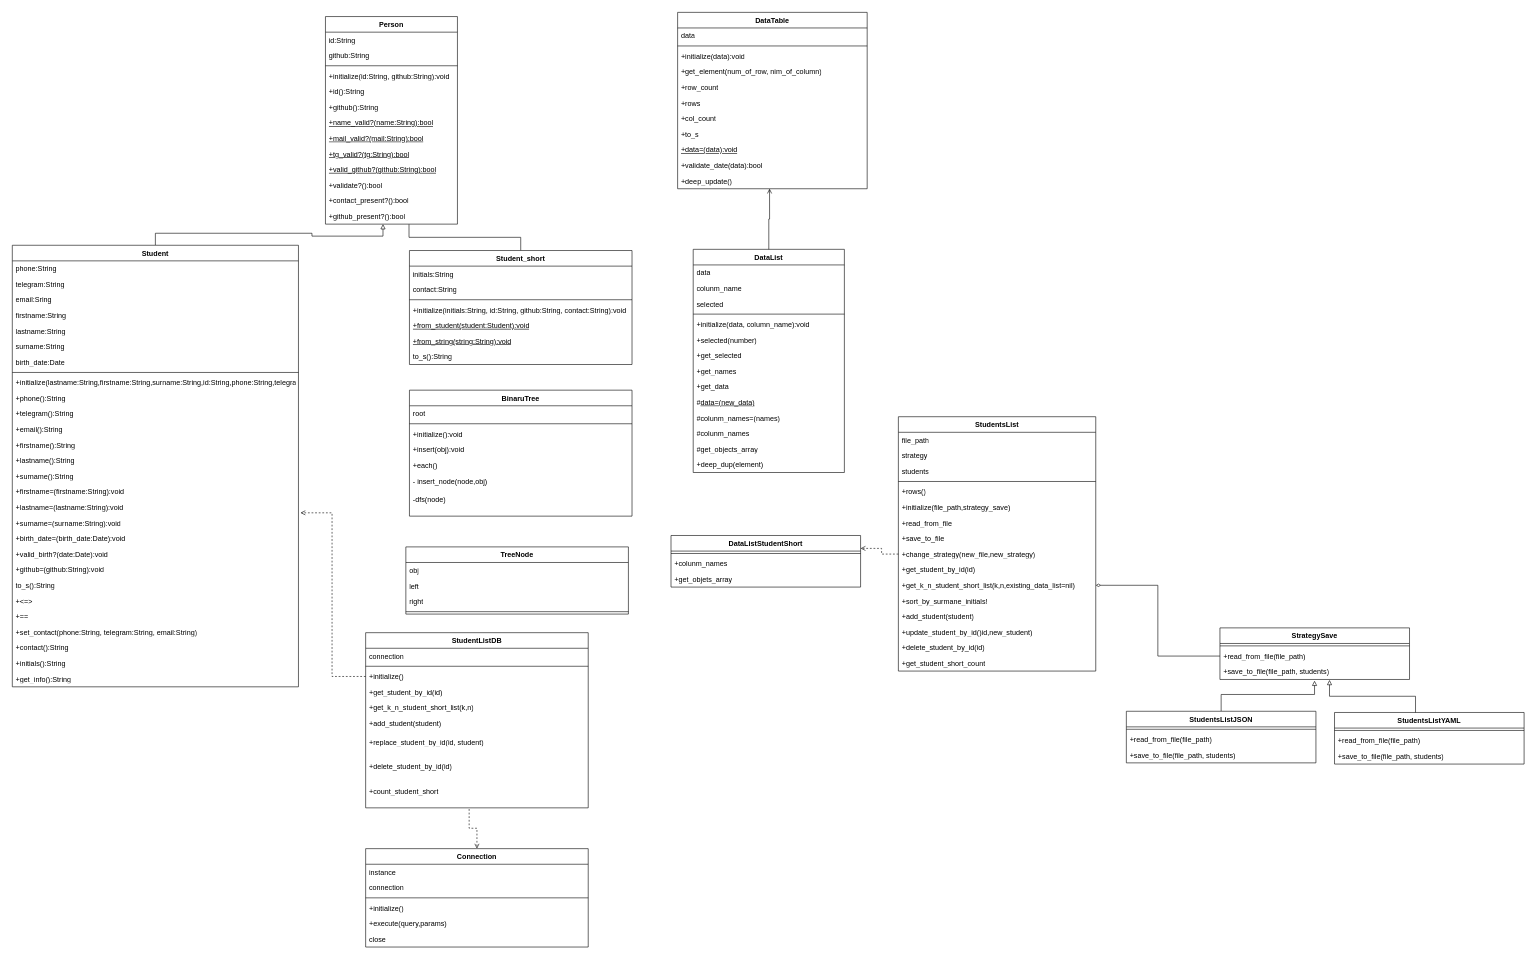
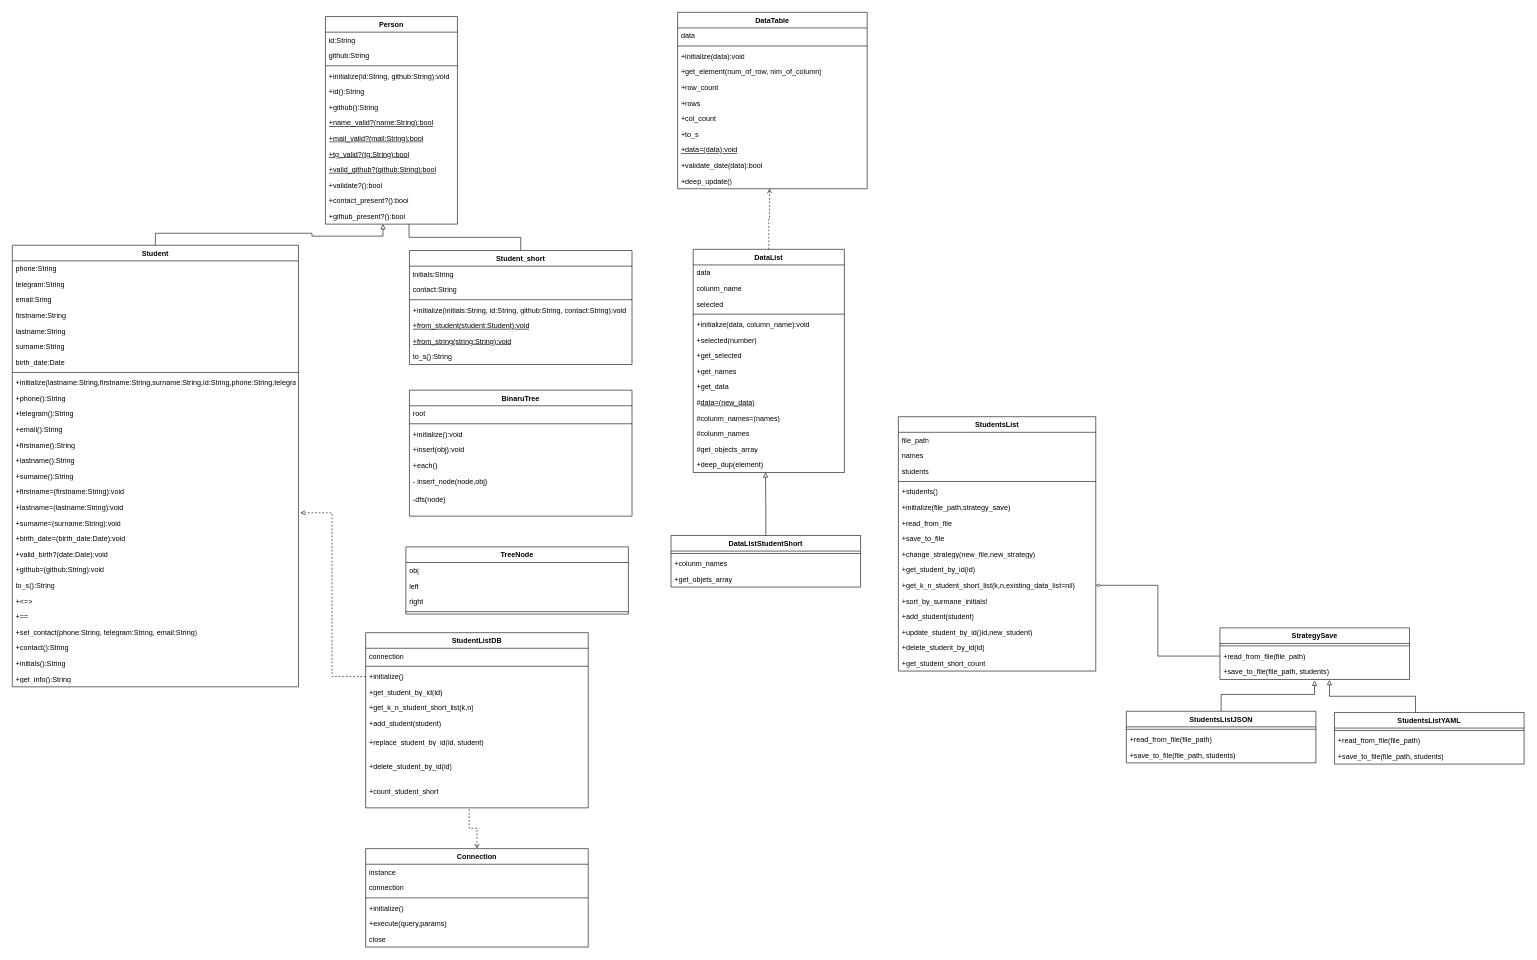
(769, 219) -> (769, 219)
(918, 456) -> (912, 456)
(916, 492) -> (924, 492)
none -> (766, 507)
(882, 548) -> none
